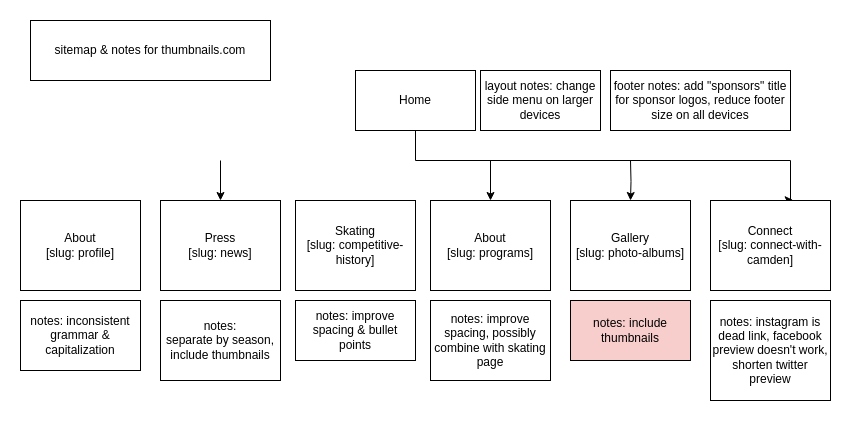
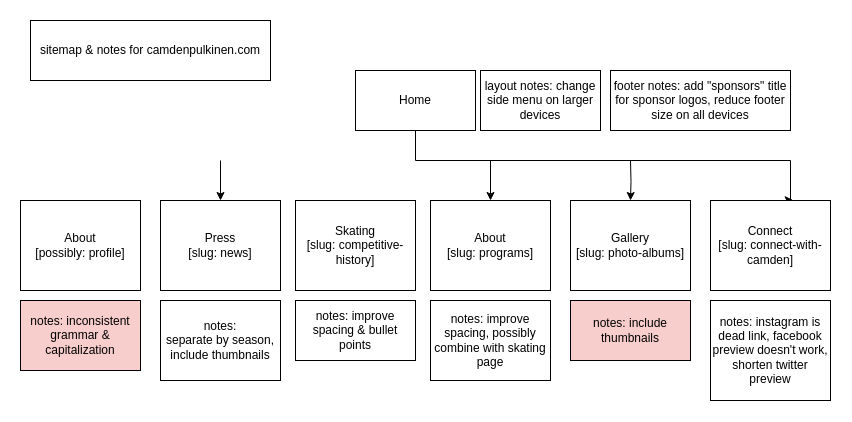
(151, 51) -> (151, 51)
(81, 246) -> (81, 246)
(81, 336) -> (81, 336)
